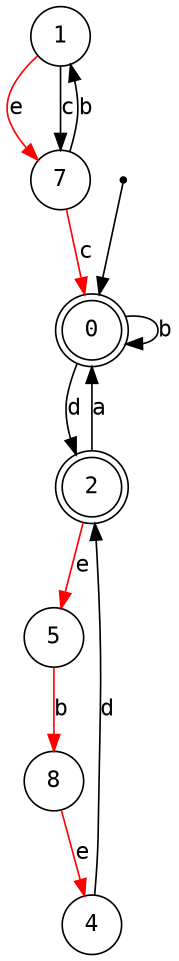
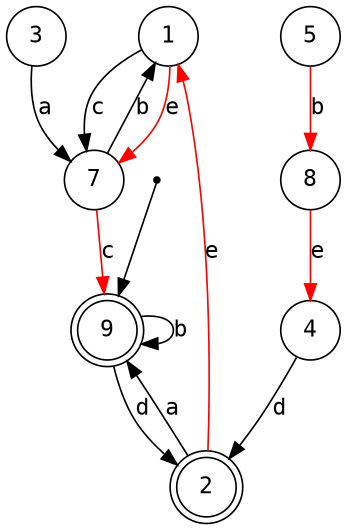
none -> (36, 36)
(92, 330) -> (107, 330)
(74, 557) -> (206, 265)
